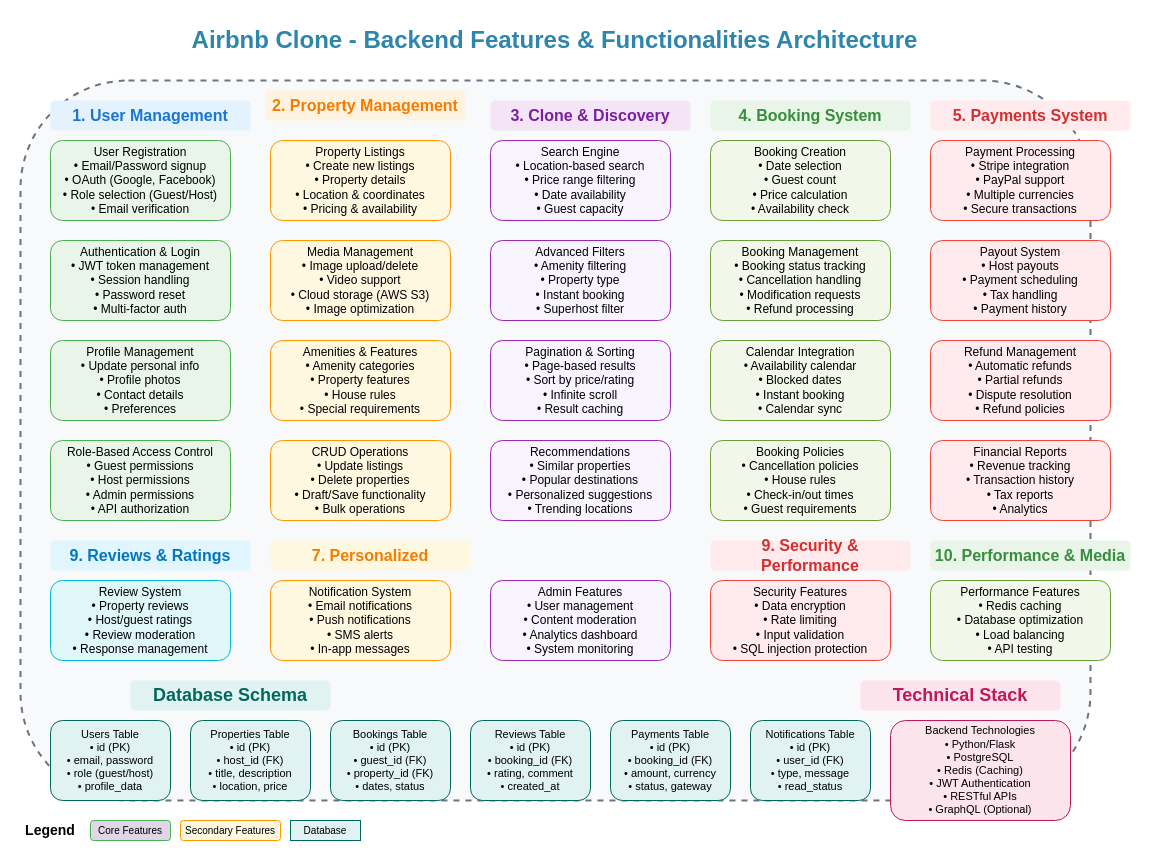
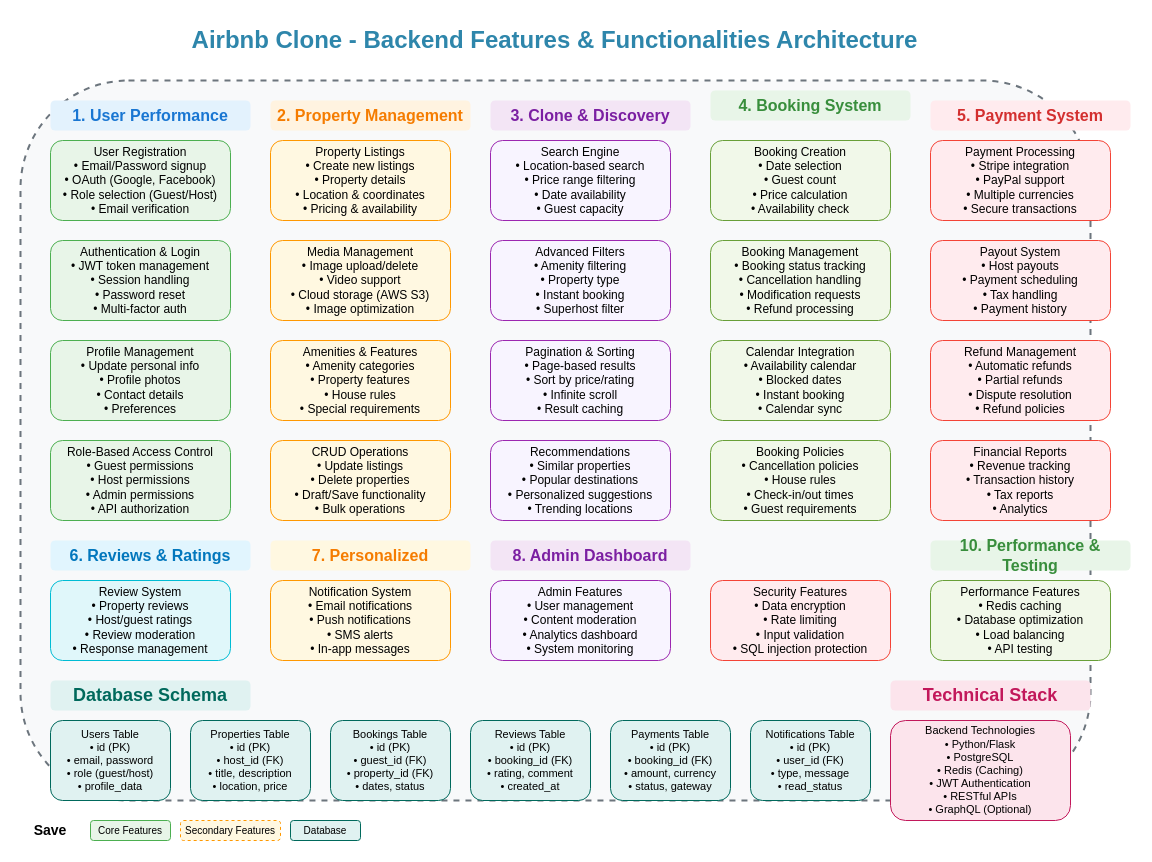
(366, 106) -> (371, 116)
(151, 116) -> (151, 116)
(811, 116) -> (811, 106)
(1031, 116) -> (1031, 116)
(151, 556) -> (151, 556)
none -> (591, 556)
(811, 556) -> none
(1031, 556) -> (1031, 556)
(231, 696) -> (151, 696)
(961, 696) -> (991, 696)
(51, 831) -> (51, 831)
(131, 831) -> (131, 831)
(231, 831) -> (231, 831)
(326, 831) -> (326, 831)
